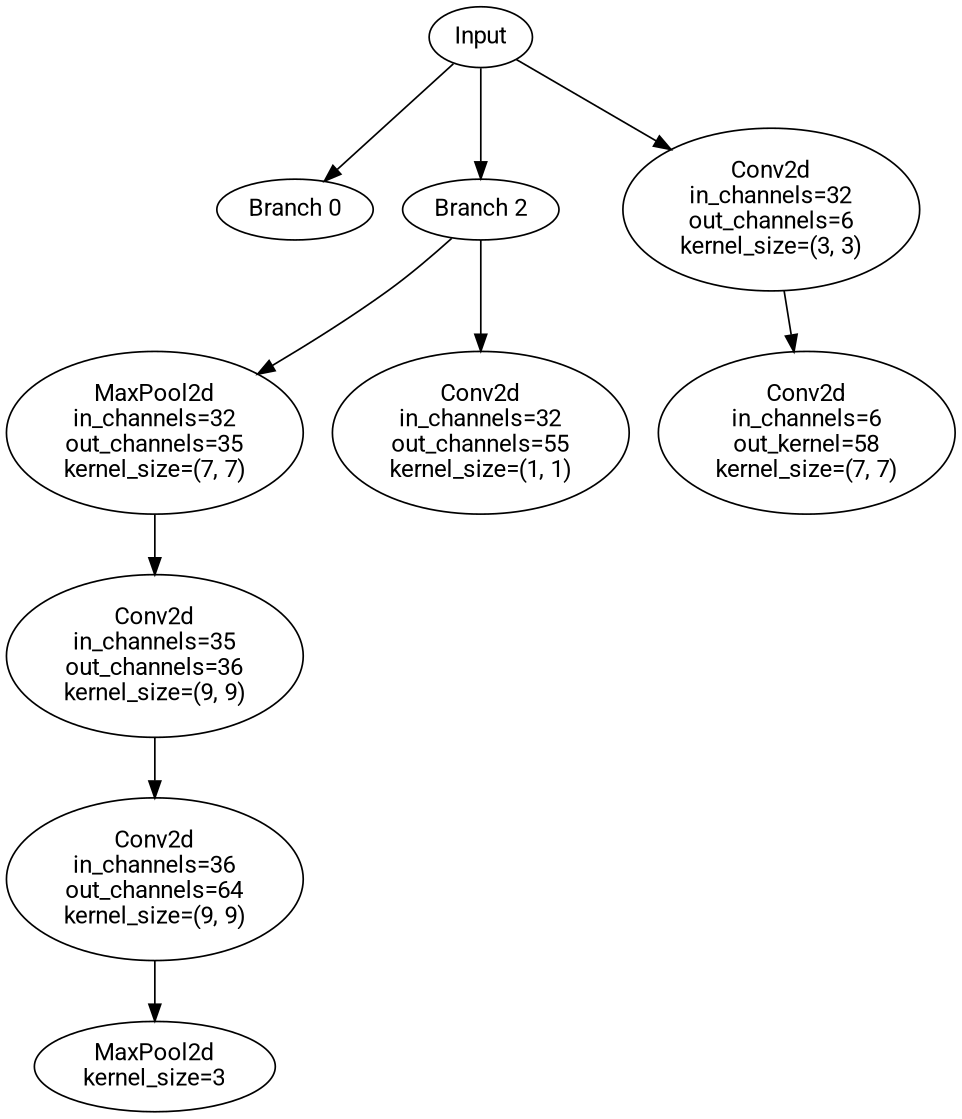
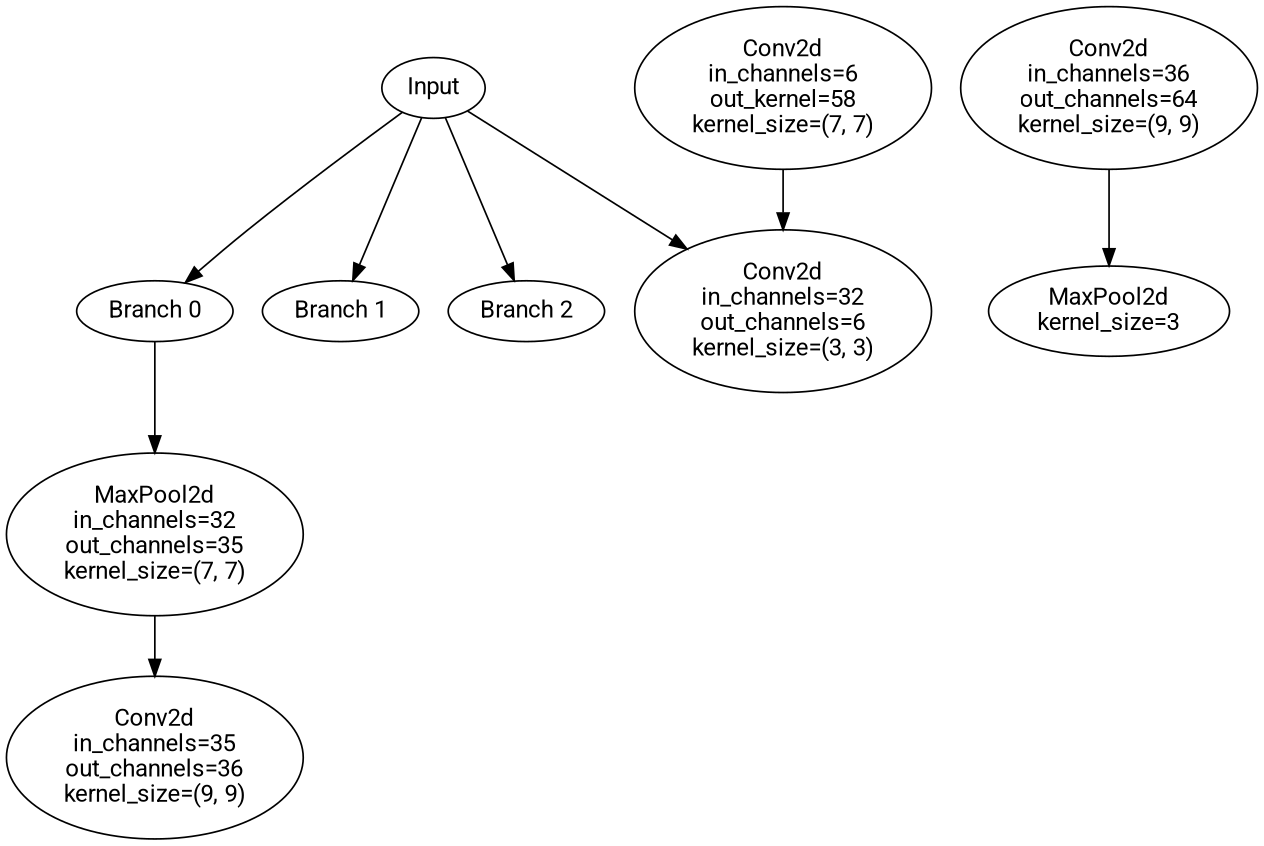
(365, 307) -> (155, 389)
none -> (341, 311)
(788, 313) -> (783, 191)
(481, 433) -> none
(155, 759) -> none
